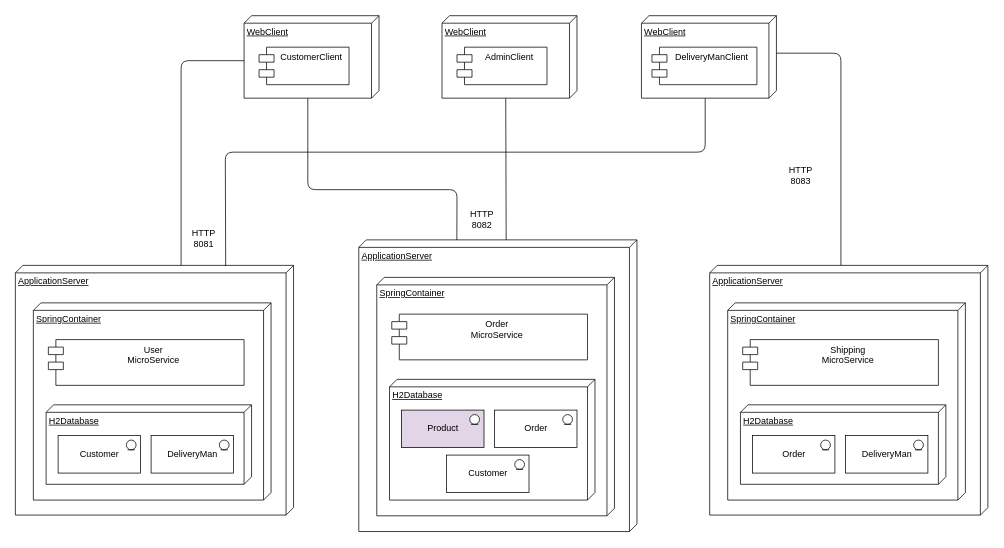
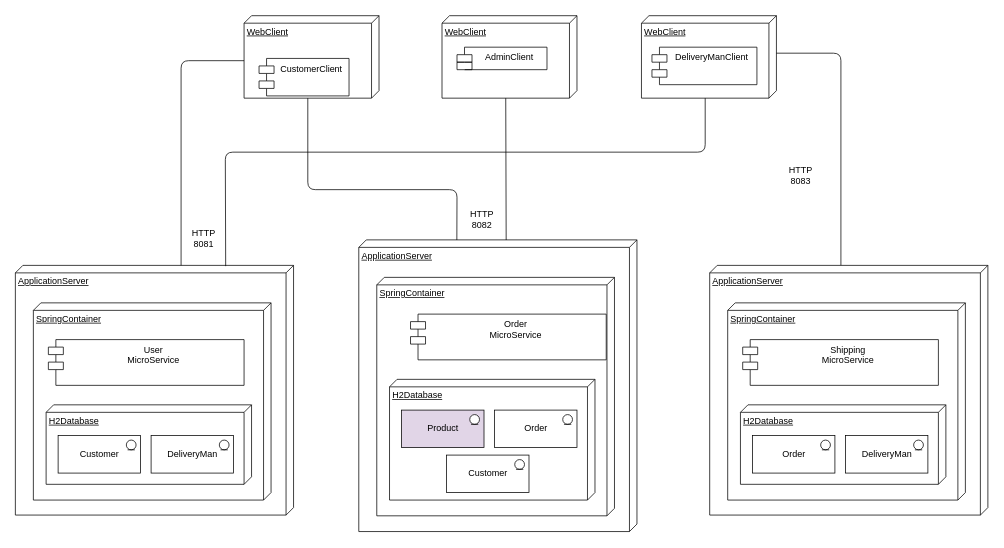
(304, 66) -> (304, 77)
(502, 66) -> (502, 58)
(490, 337) -> (509, 337)
